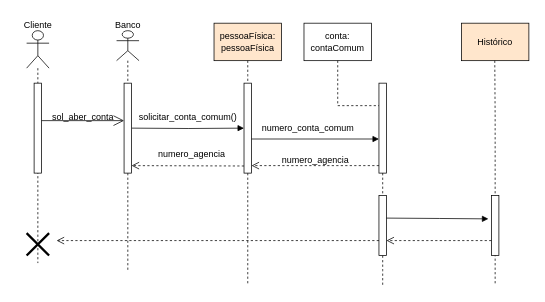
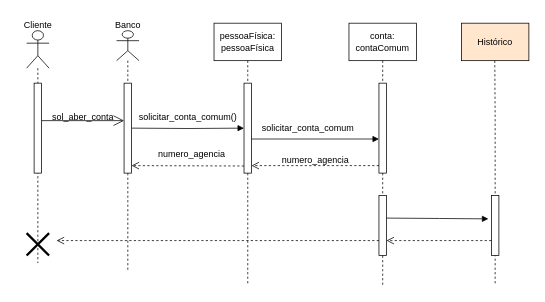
(248, 42) -> (248, 42)
(338, 42) -> (383, 42)
(308, 128) -> (308, 128)
